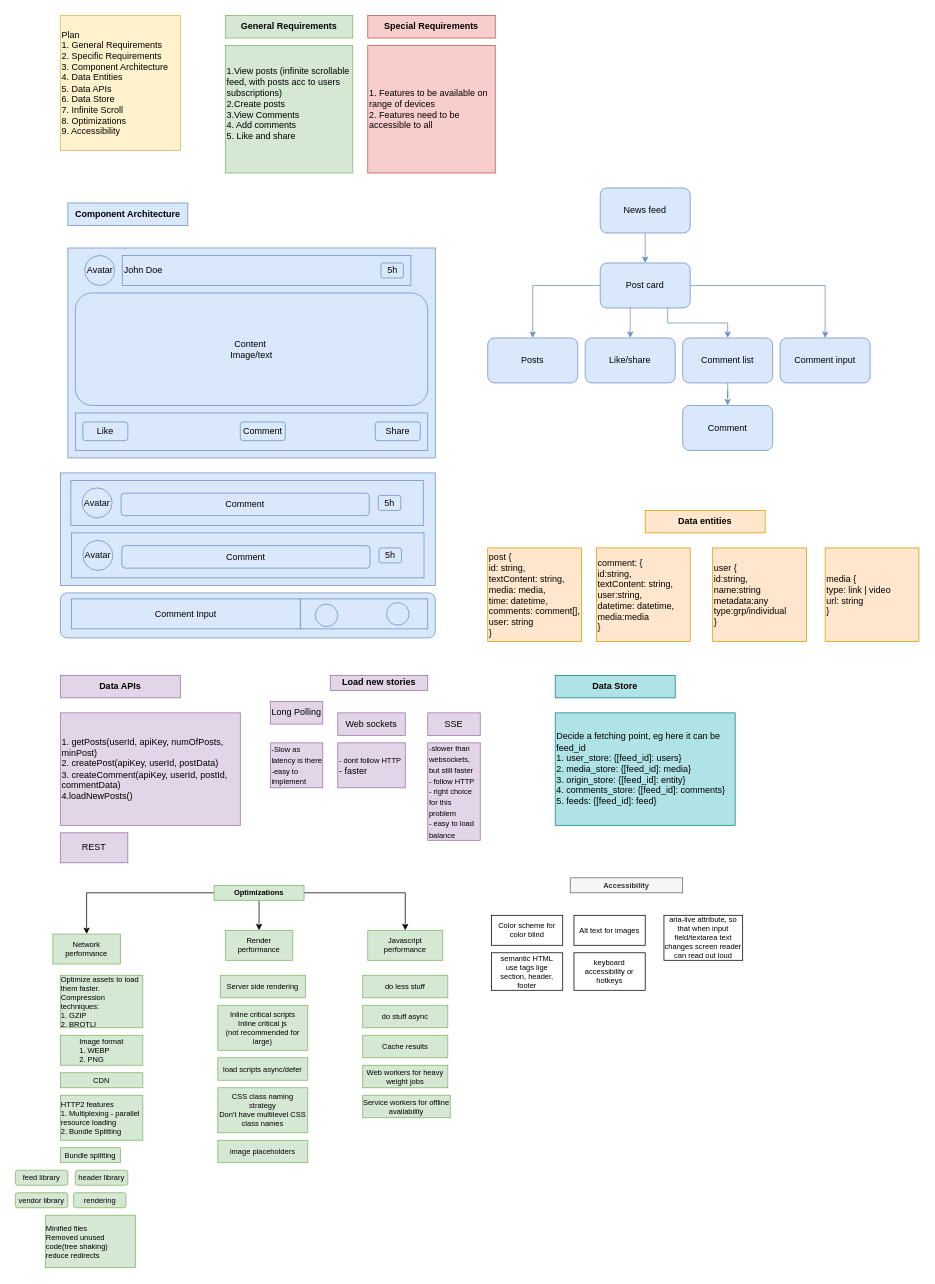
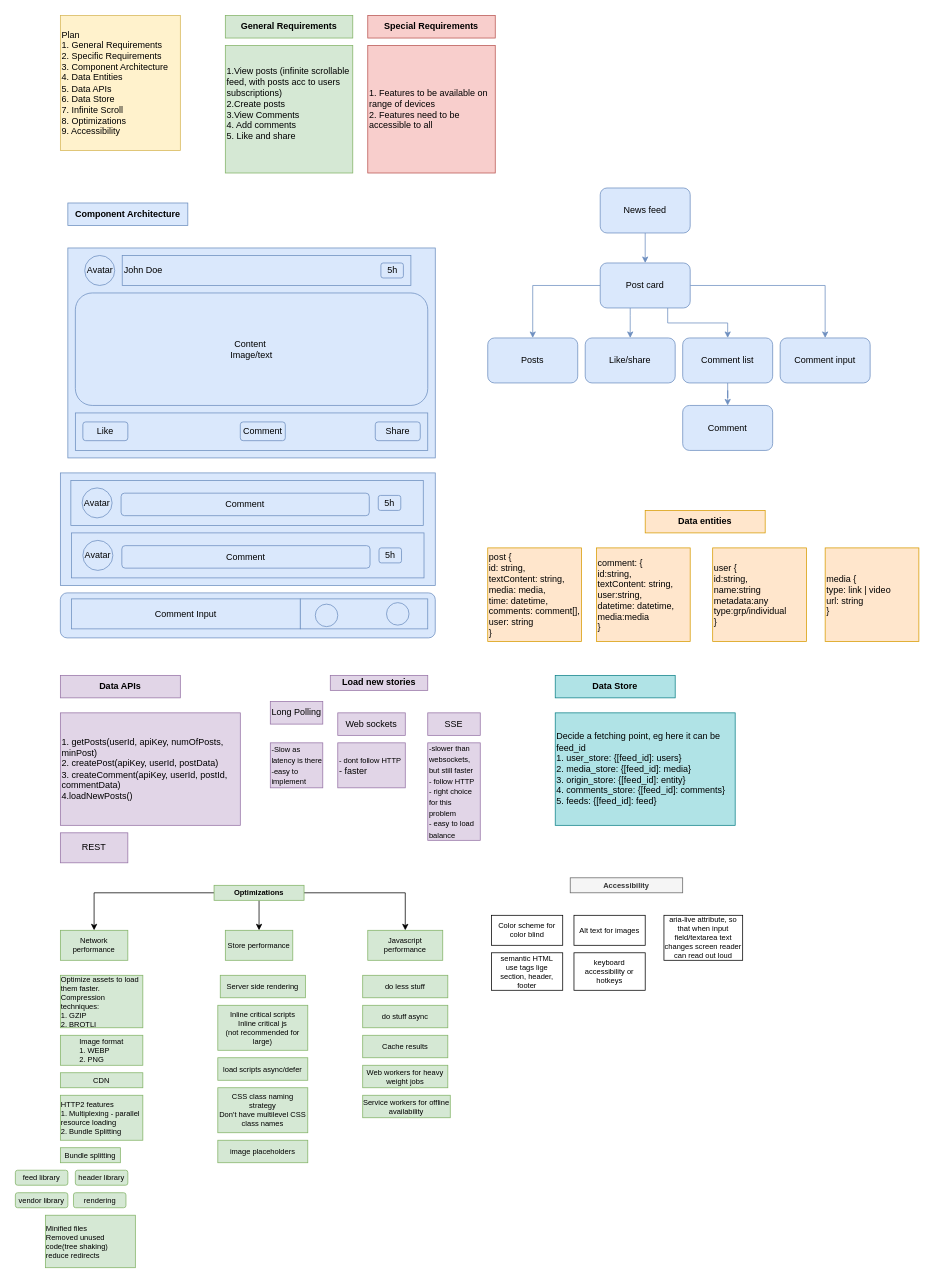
(259, 945) -> (259, 945)
(87, 949) -> (94, 945)
